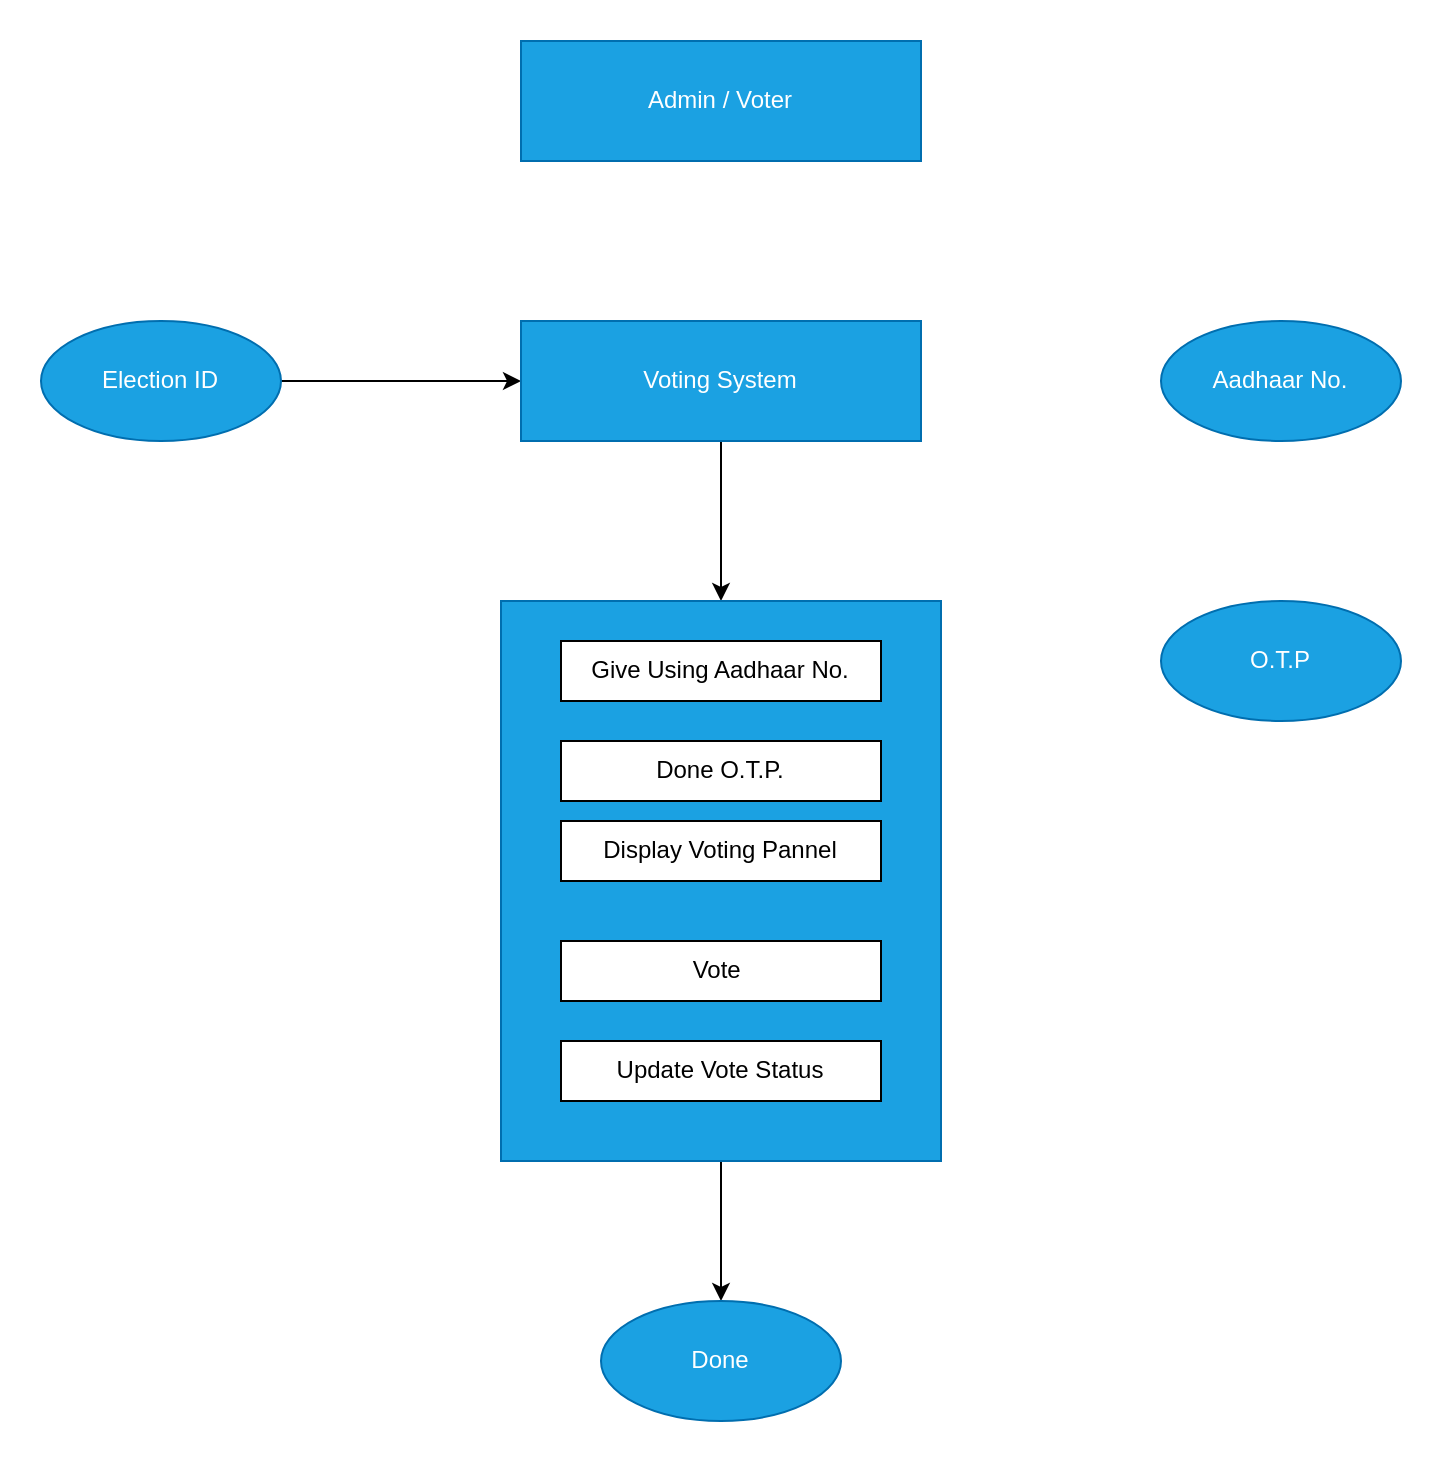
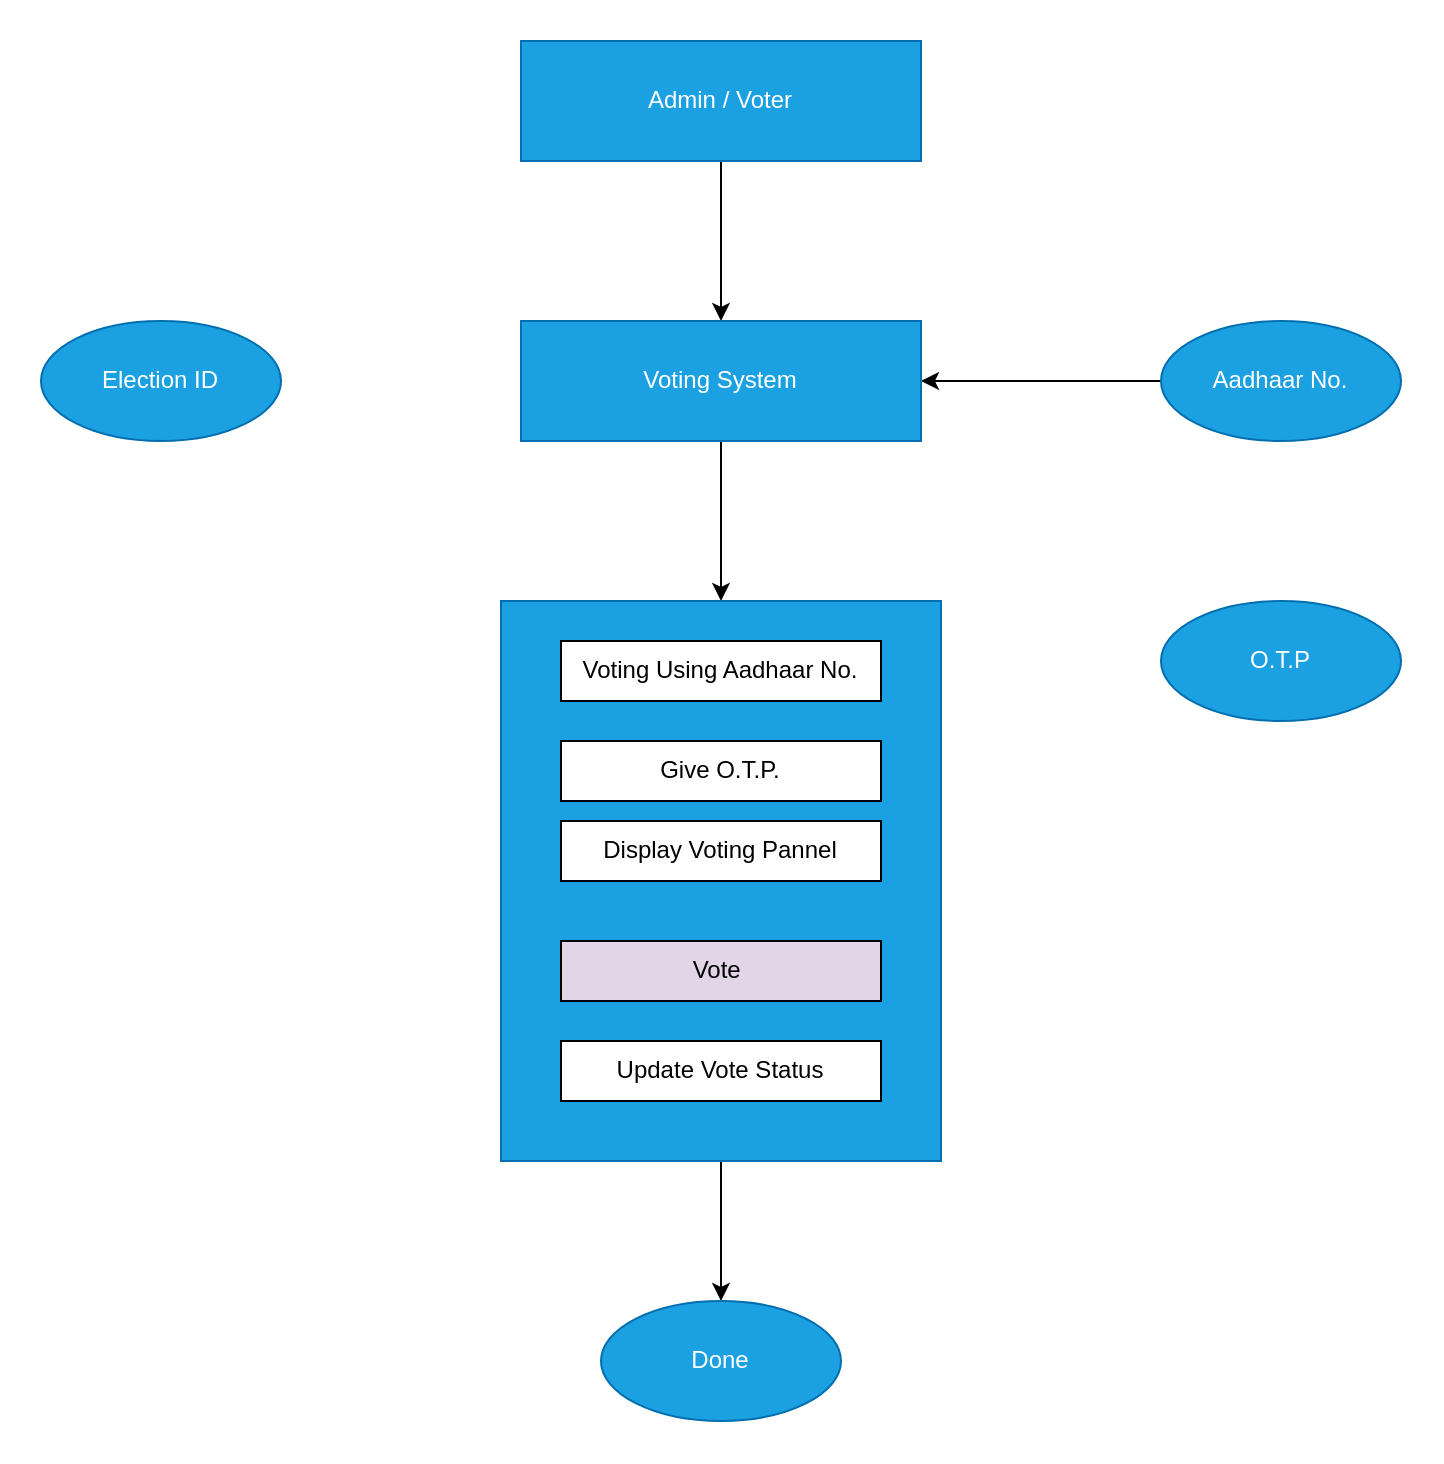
none -> (721, 234)
(395, 381) -> none
none -> (1047, 381)
(721, 671) -> (721, 671)
(721, 771) -> (721, 771)
(721, 971) -> (721, 971)
